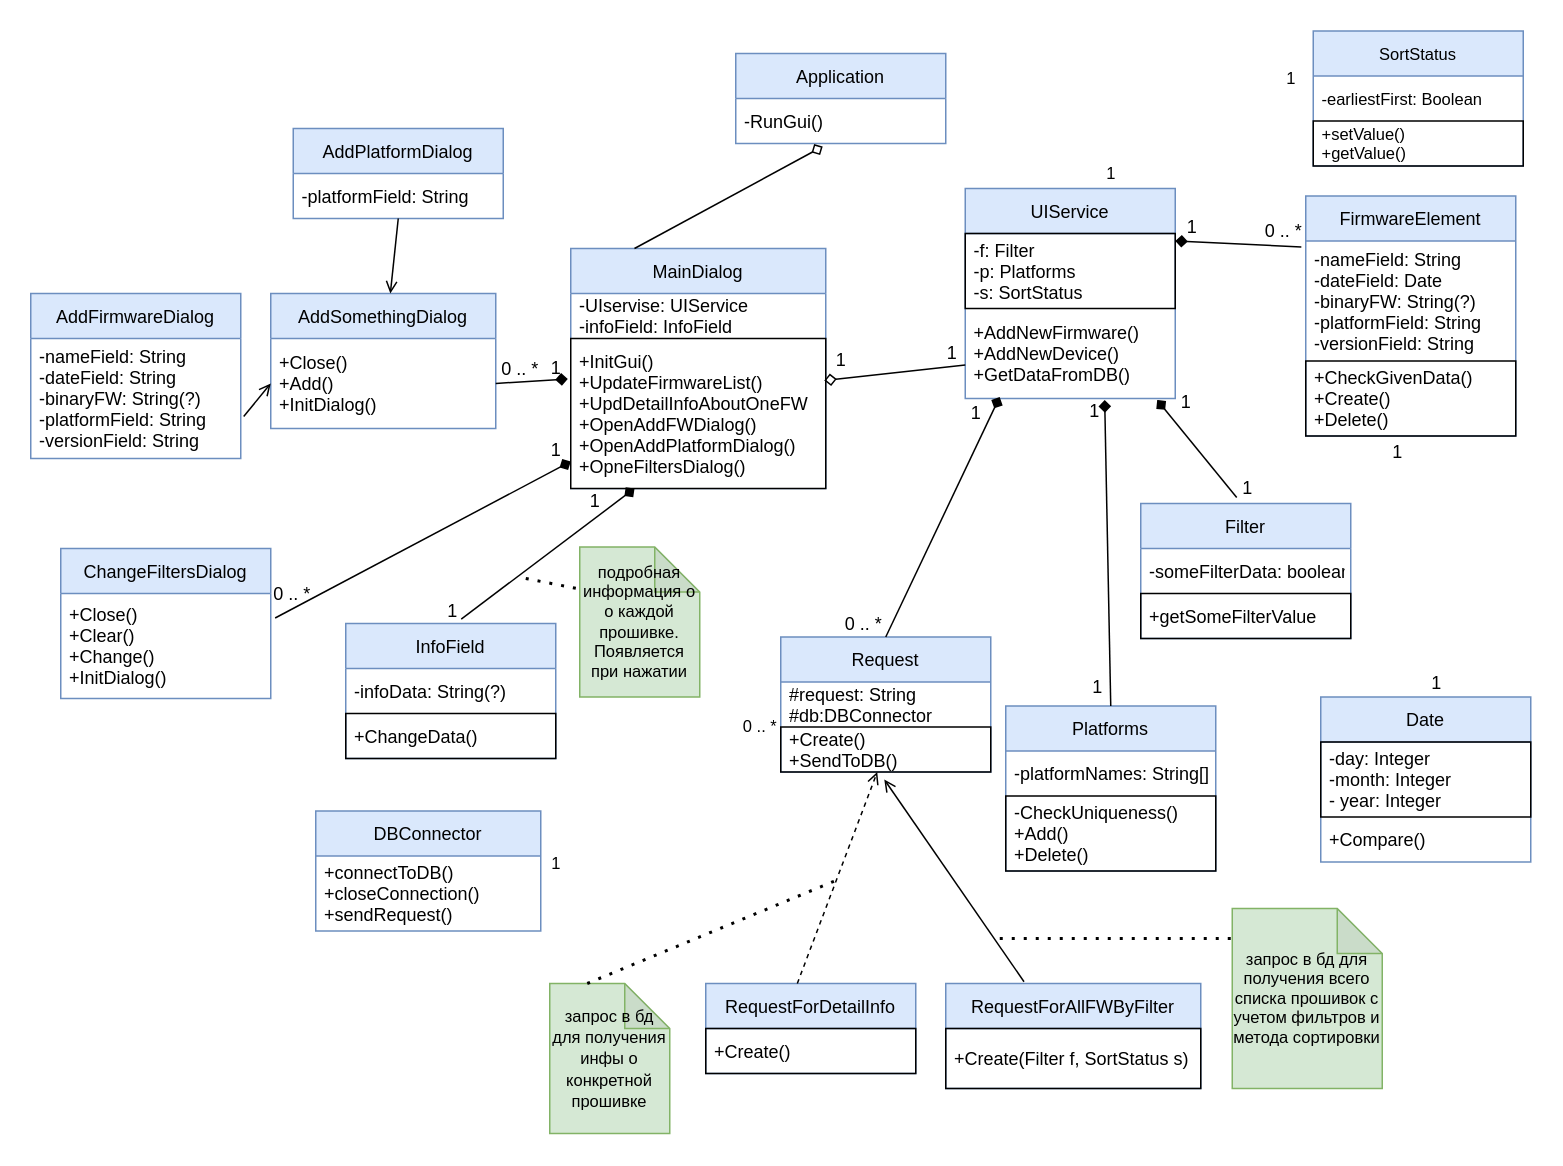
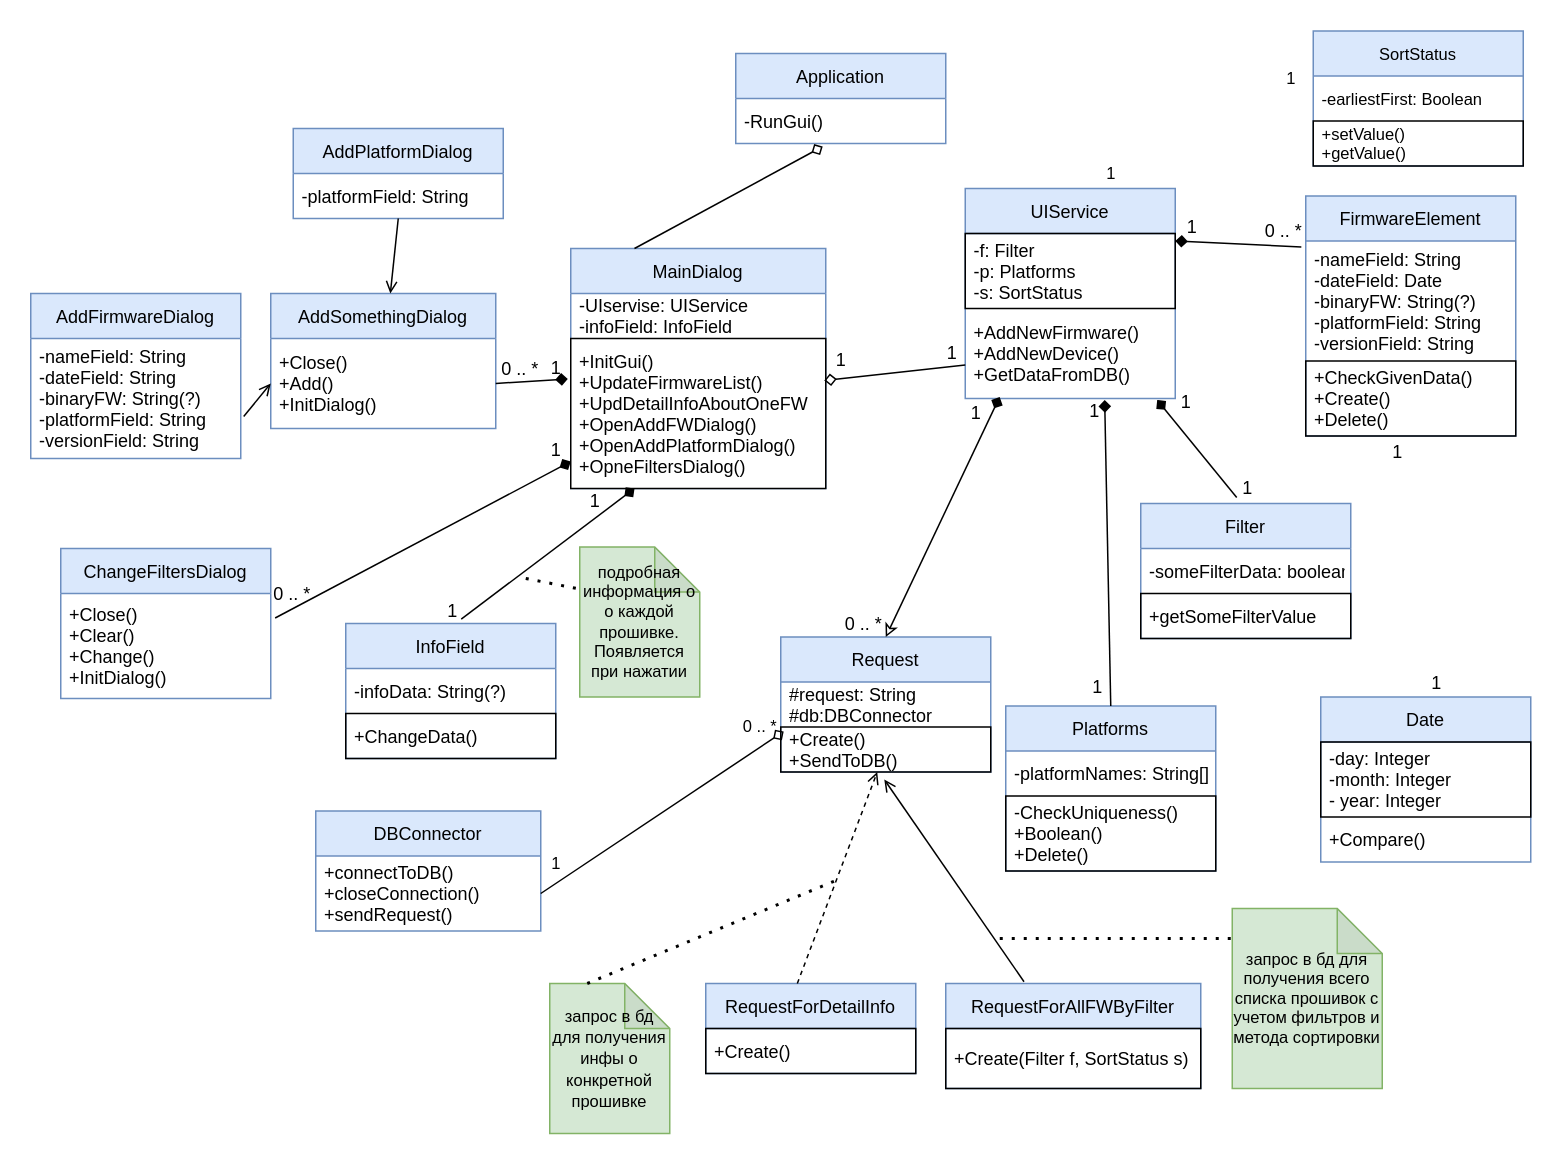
(889, 630) -> (890, 627)
(1102, 813) -> (1102, 813)
none -> (658, 815)
